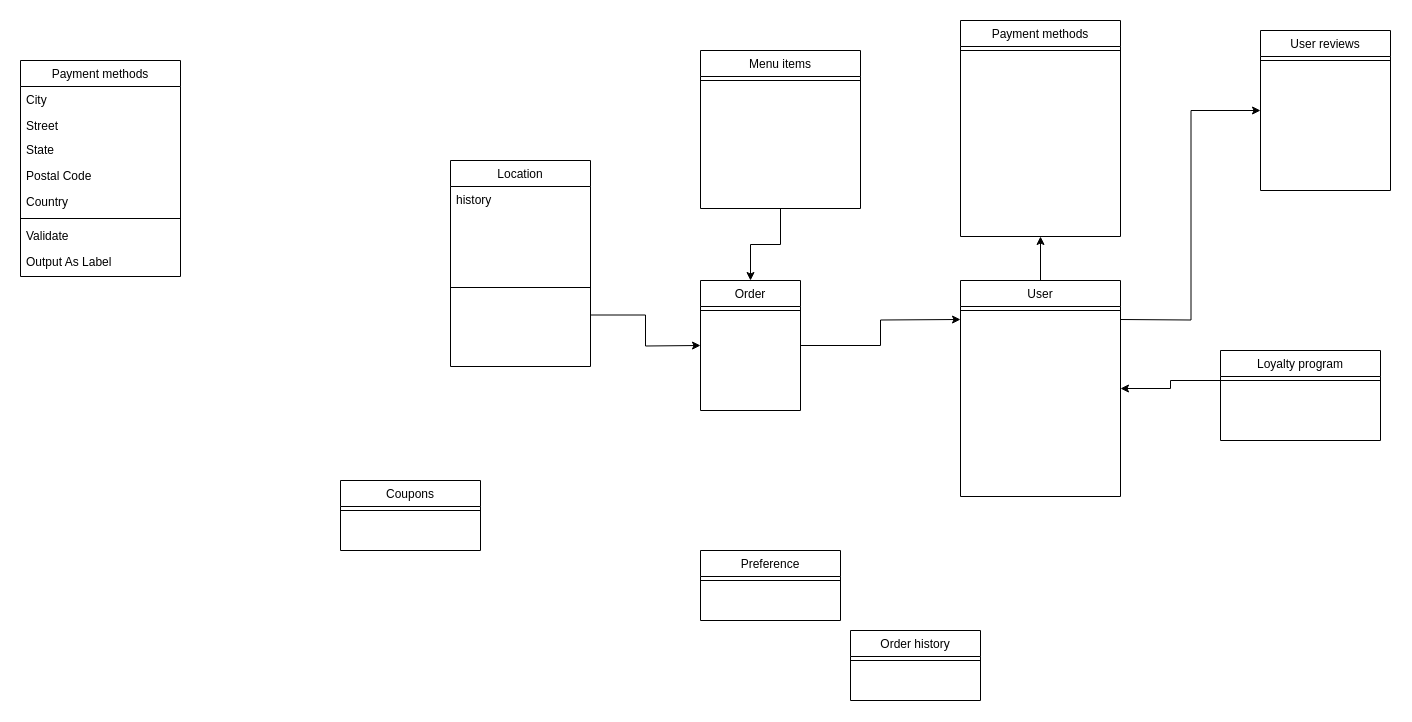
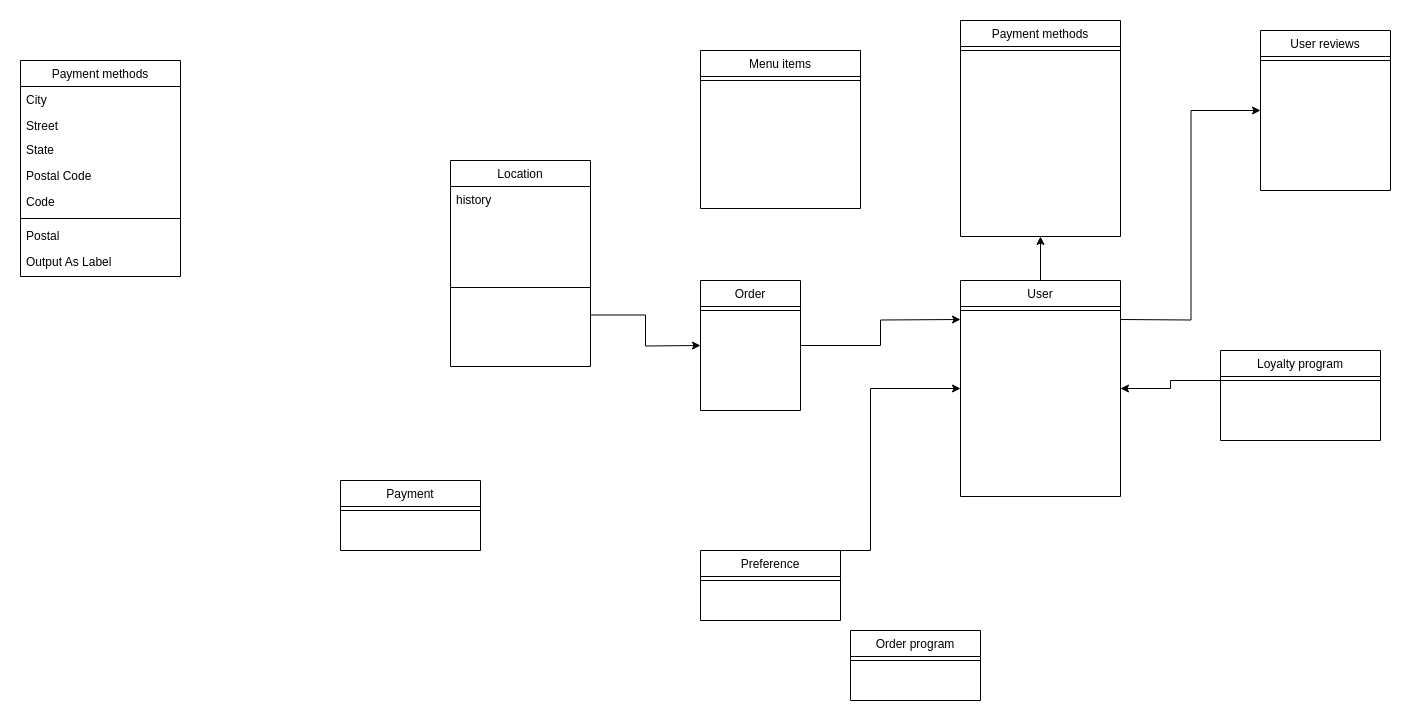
(50, 202) -> (39, 202)
(50, 236) -> (45, 236)
(769, 245) -> none
none -> (871, 444)
(410, 494) -> (410, 494)
(915, 644) -> (915, 644)
